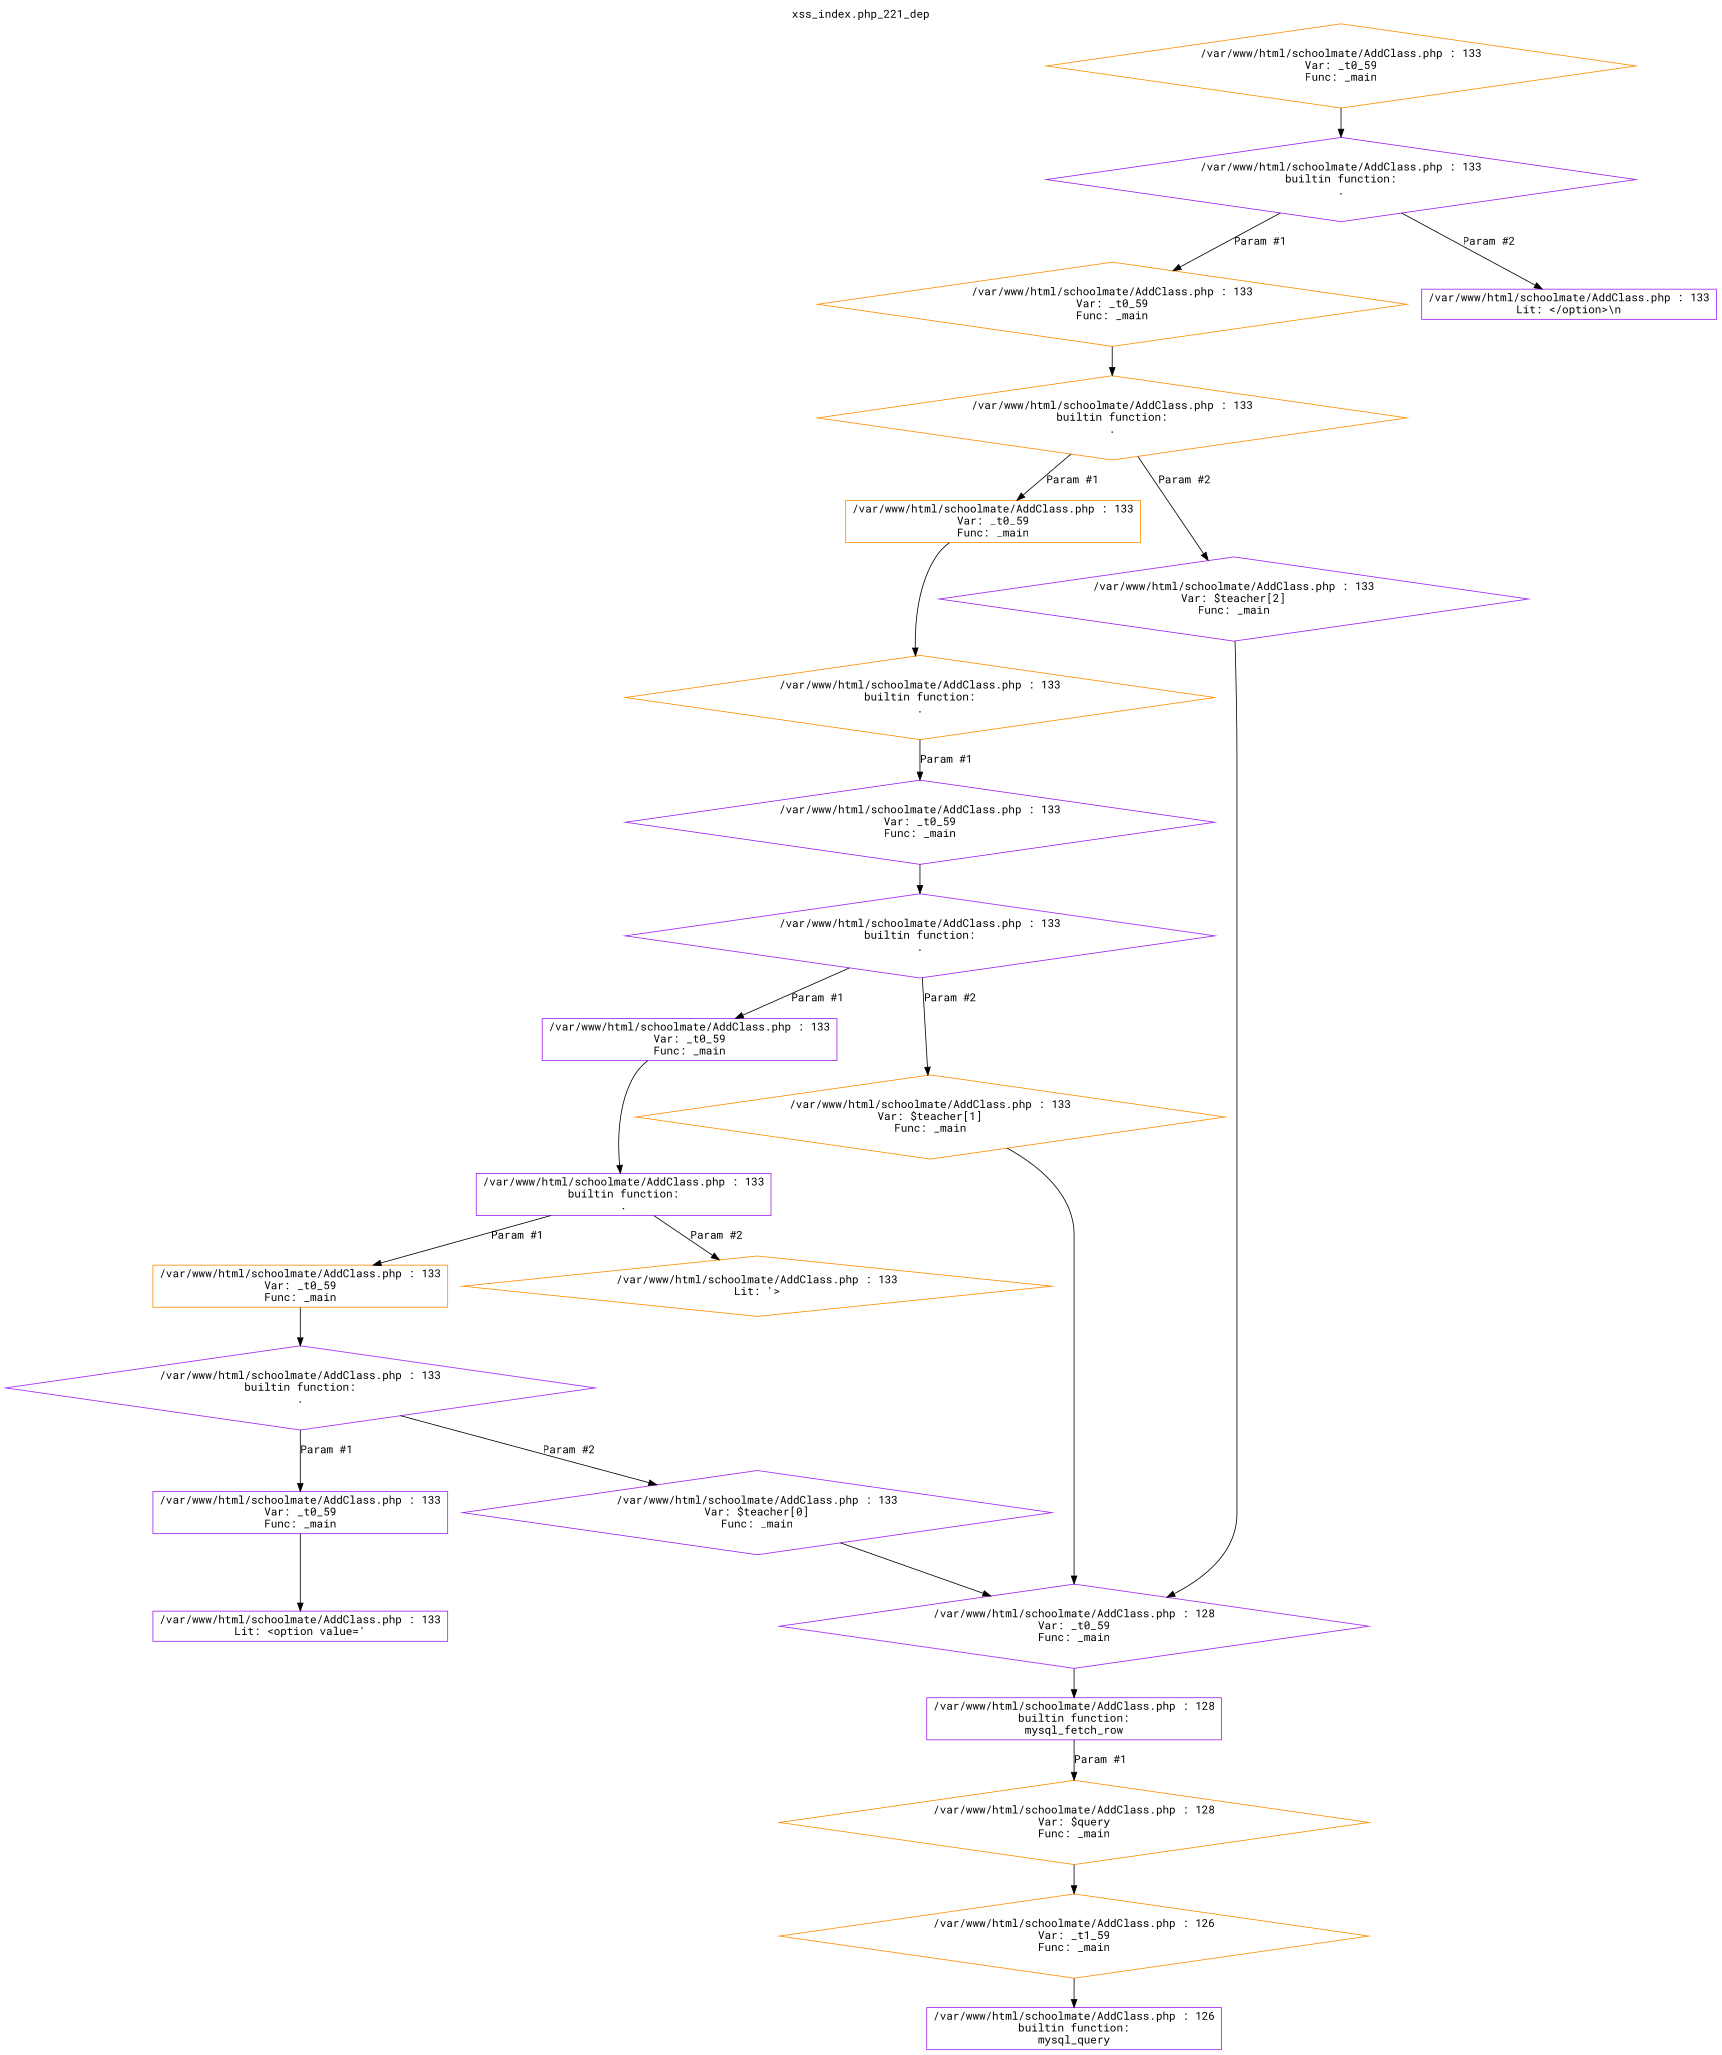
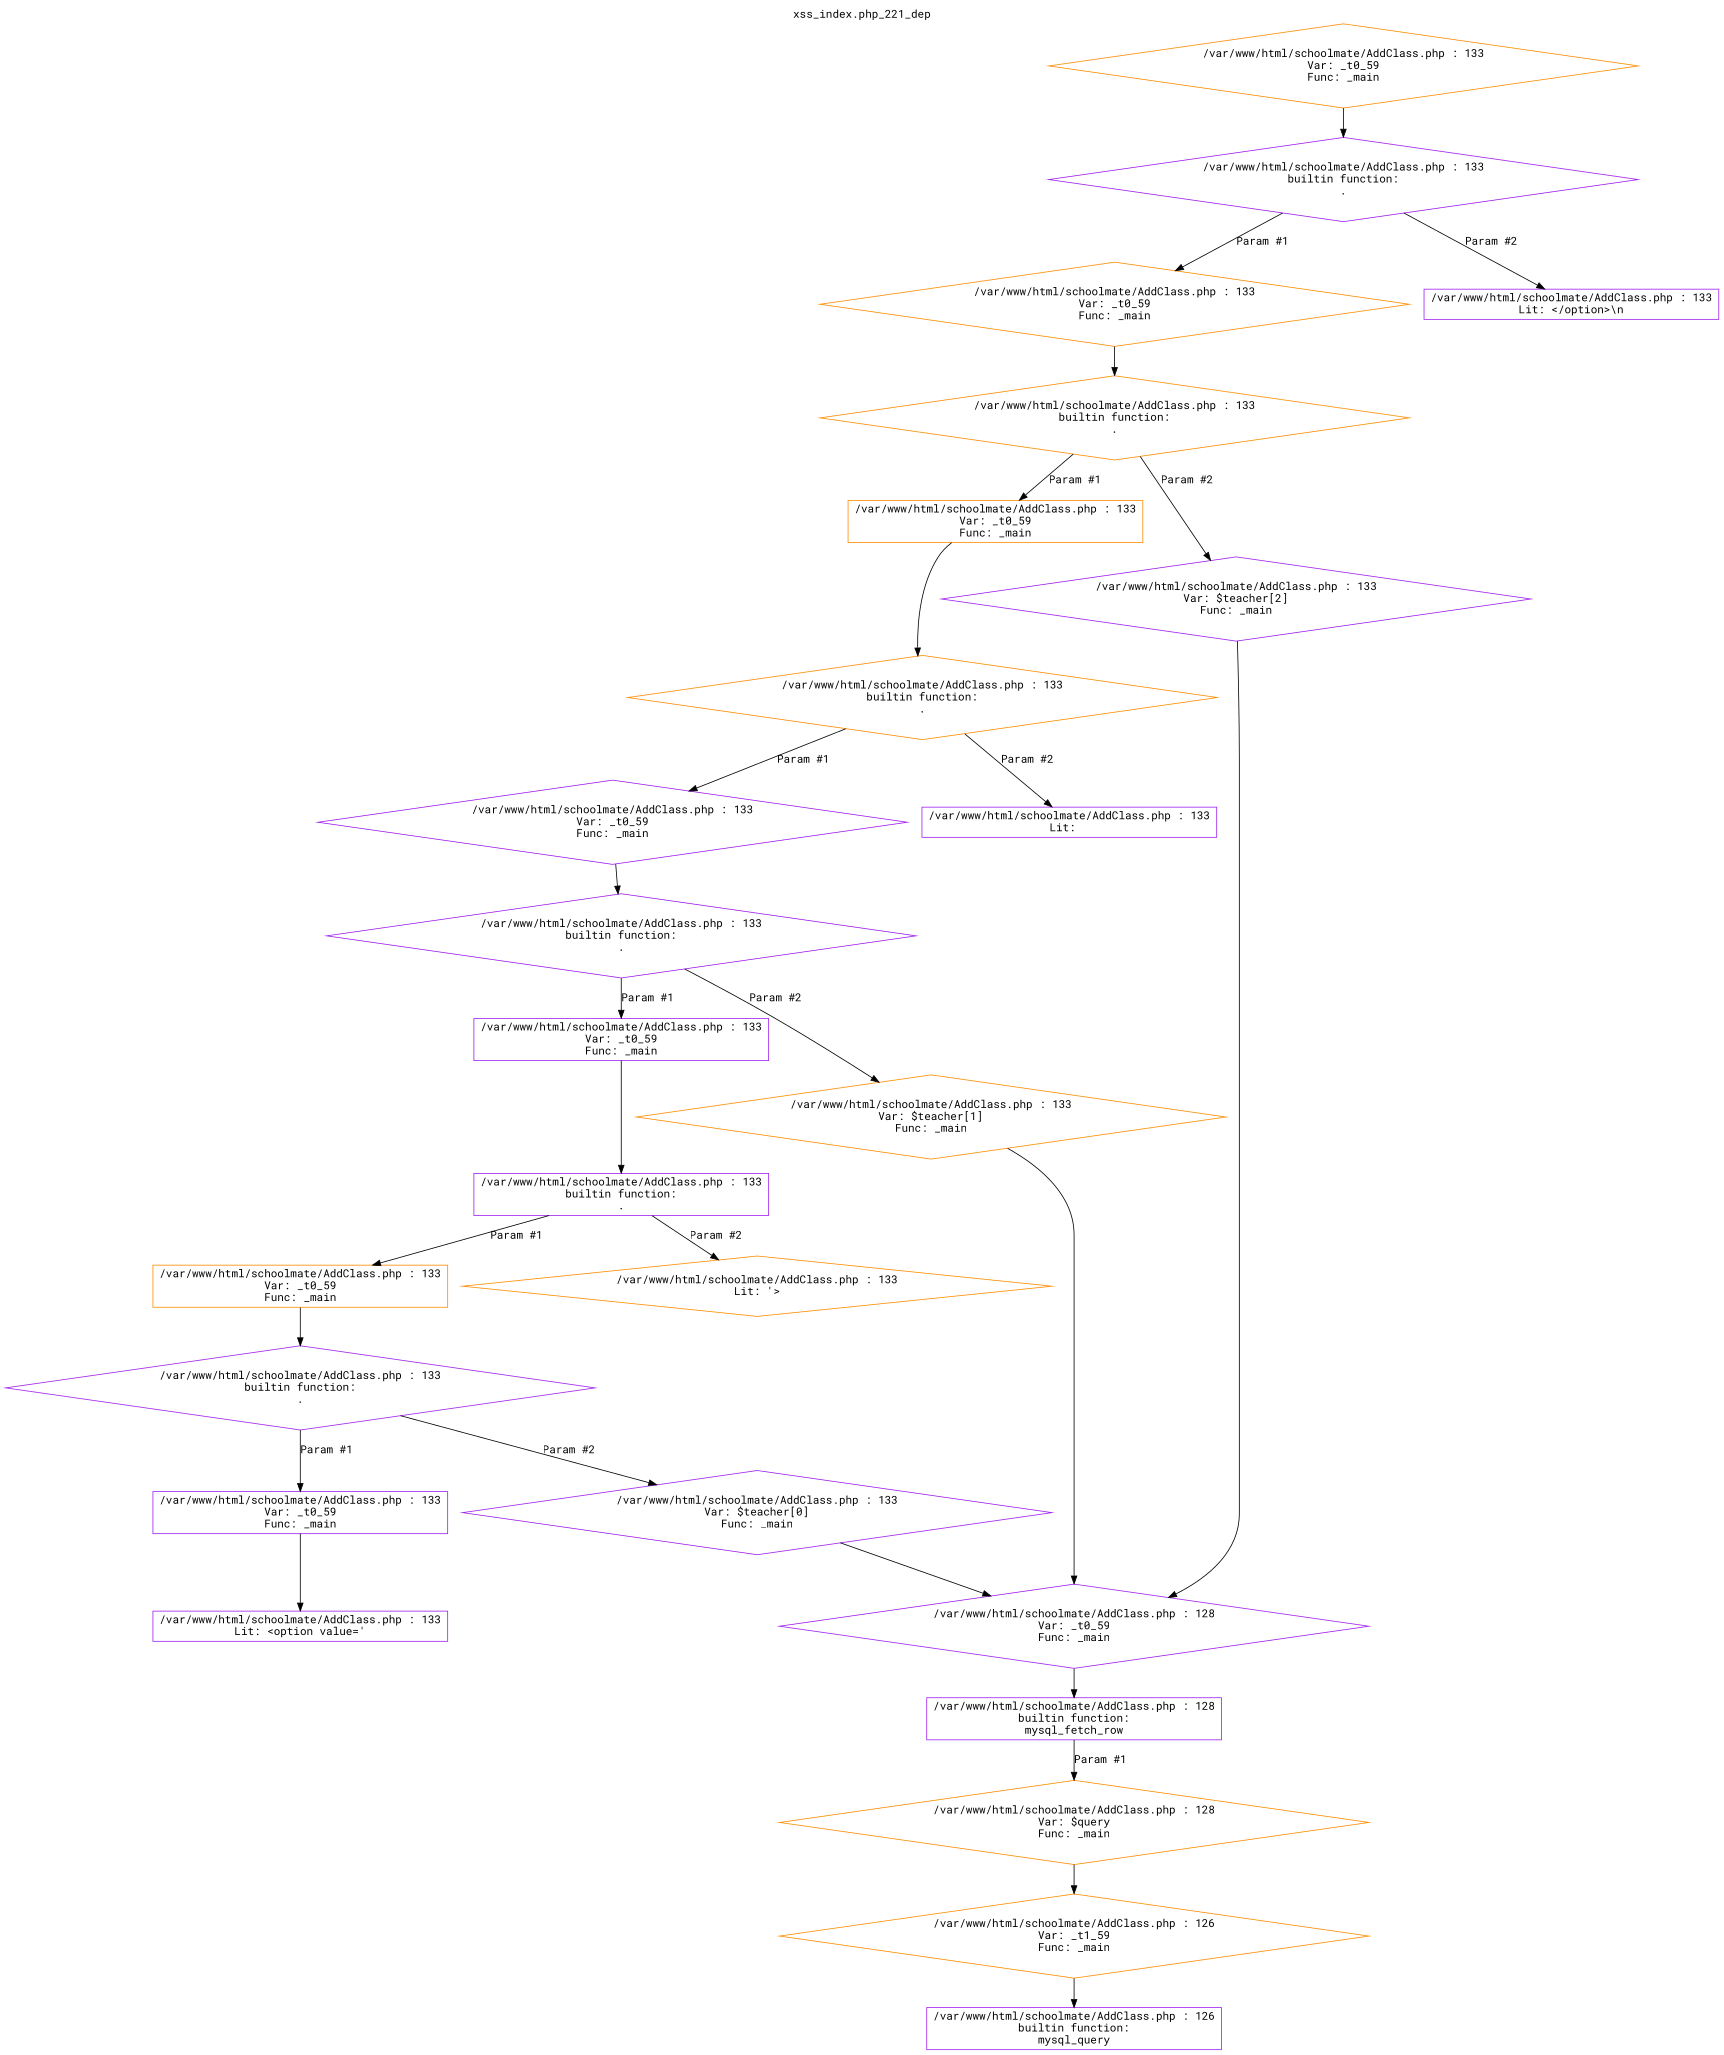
none -> (1069, 822)
